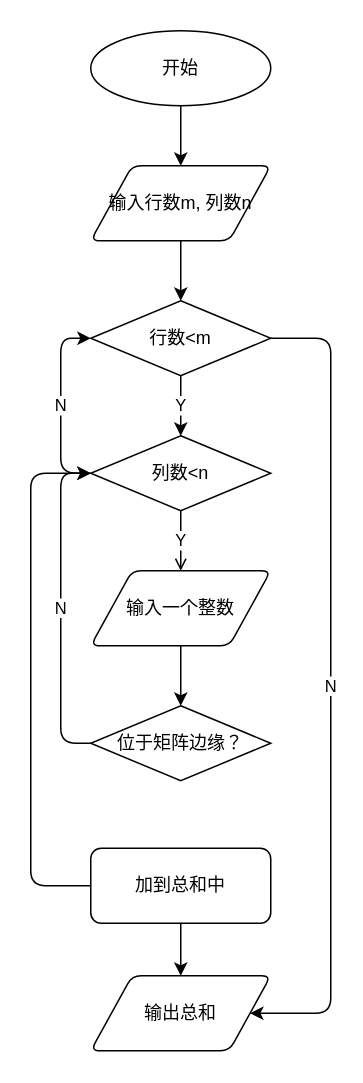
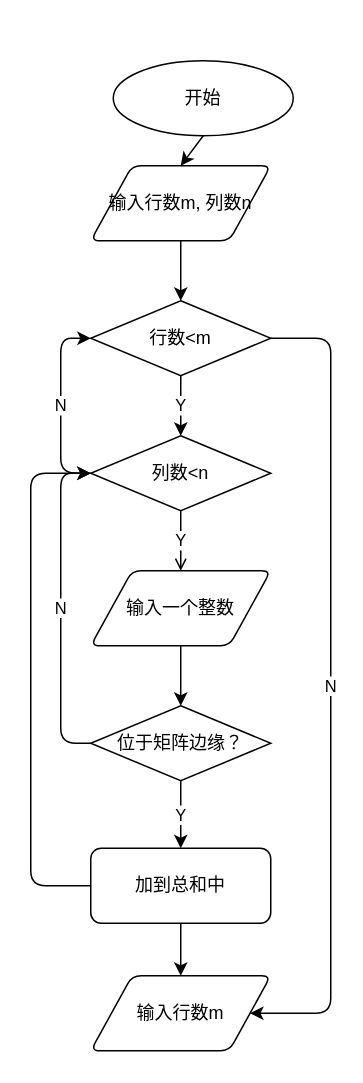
(181, 68) -> (203, 98)
none -> (181, 809)
(181, 1013) -> (181, 1013)
